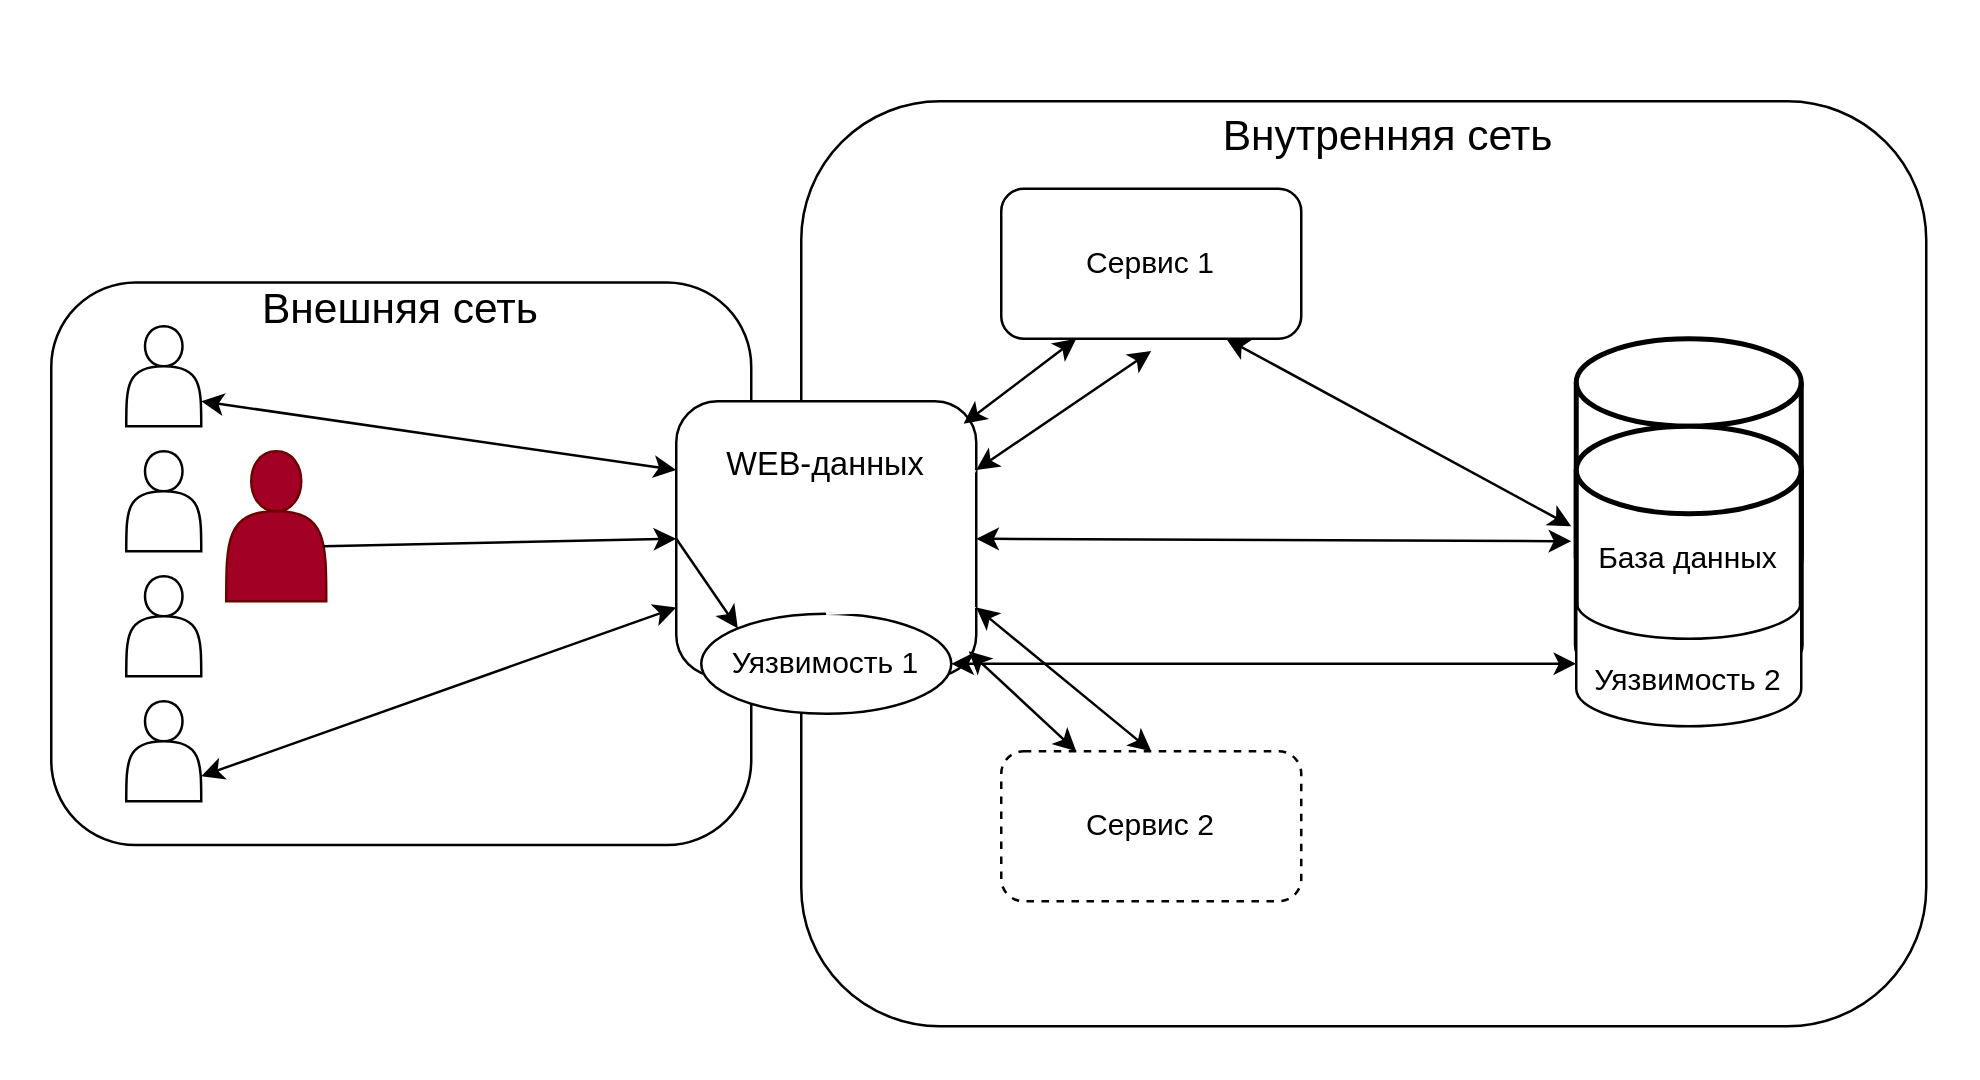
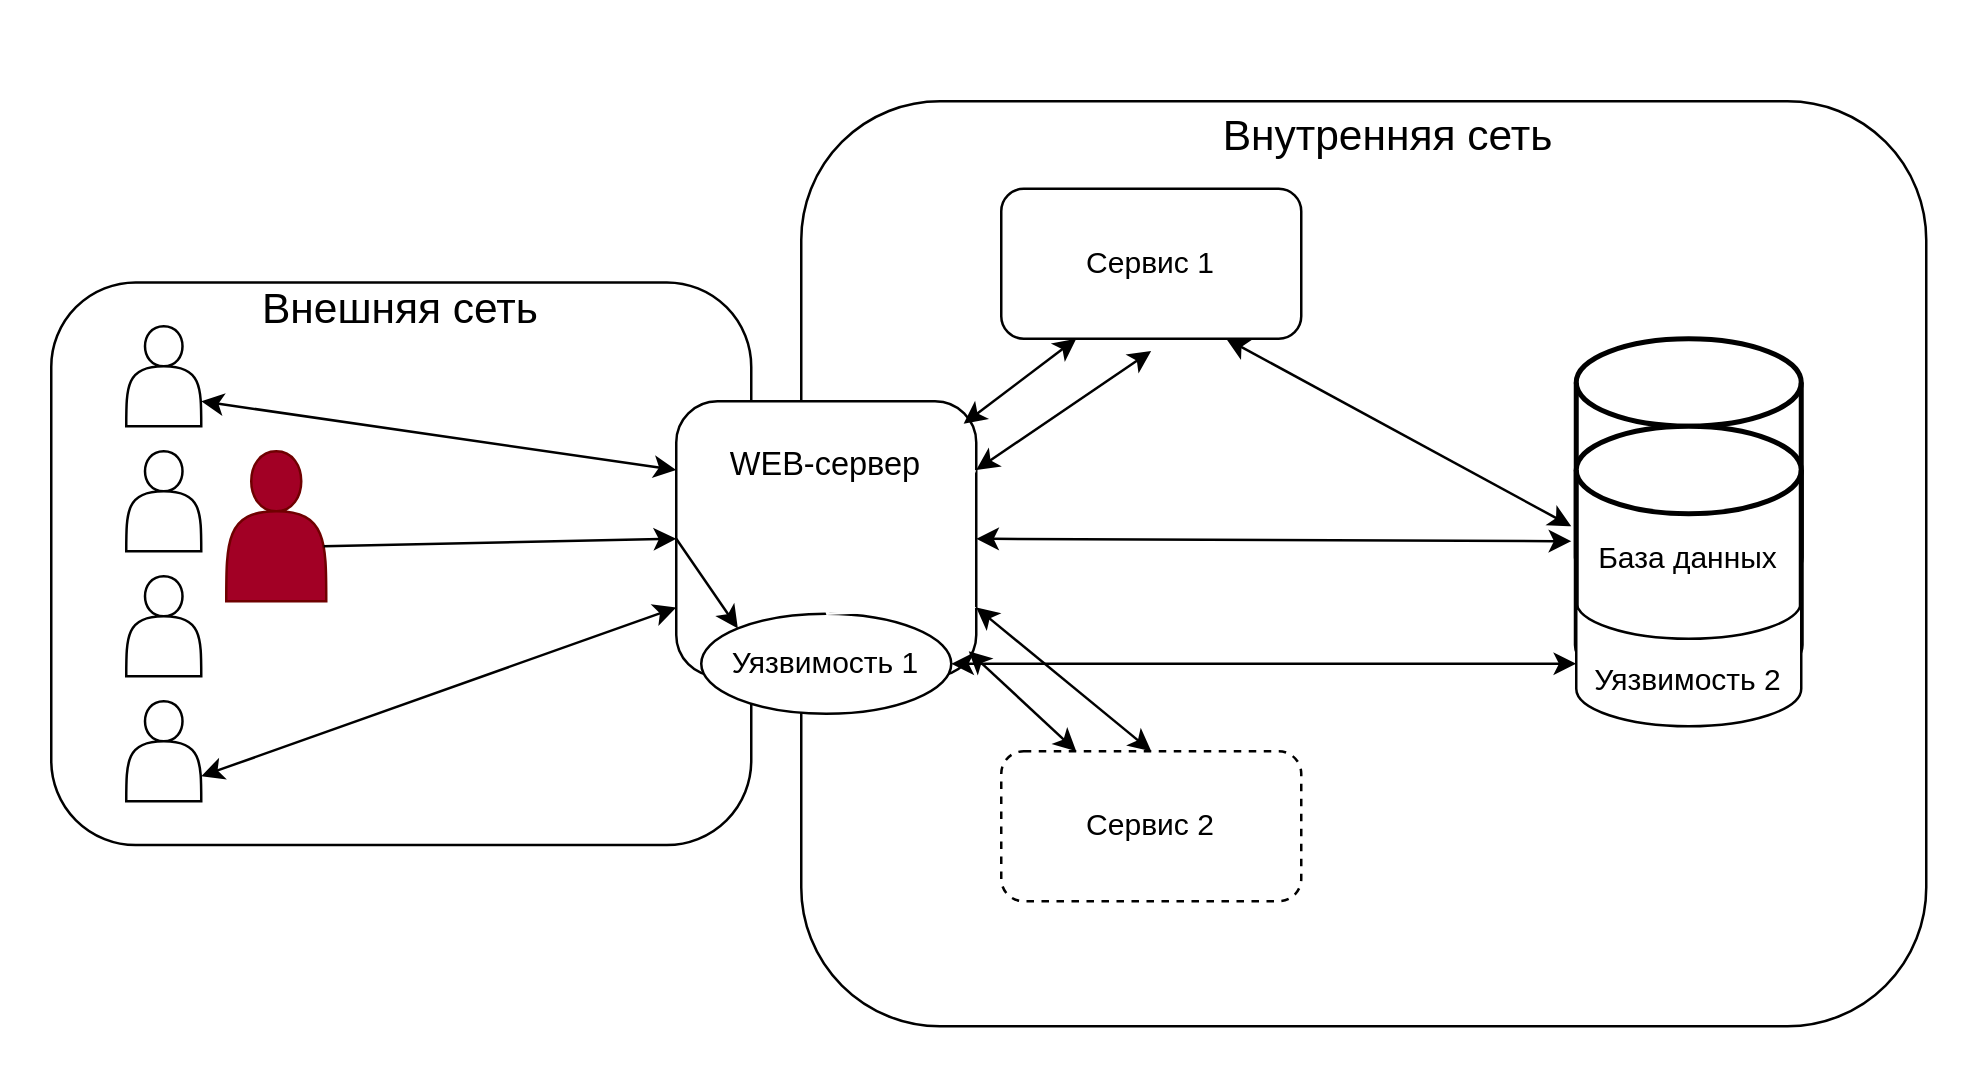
(826, 464) -> (826, 464)
